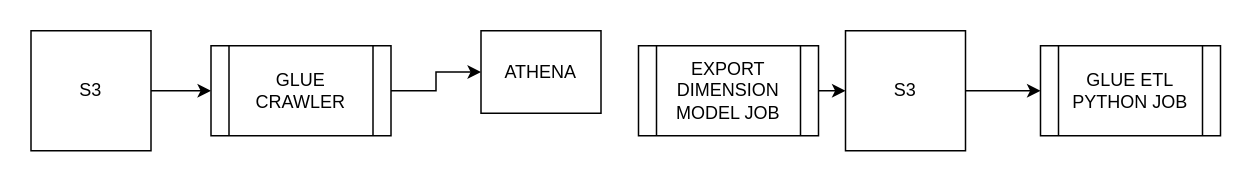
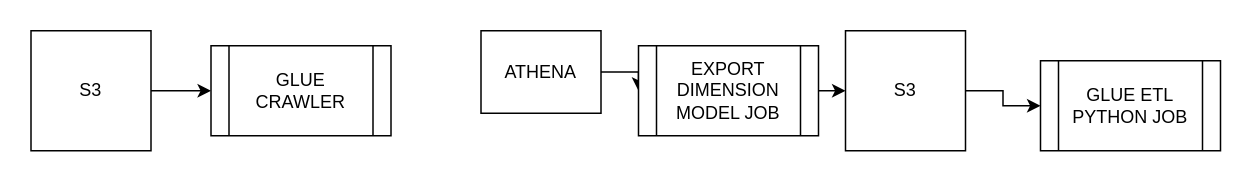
none -> (624, 72)
(436, 87) -> none
(1130, 91) -> (1130, 106)
